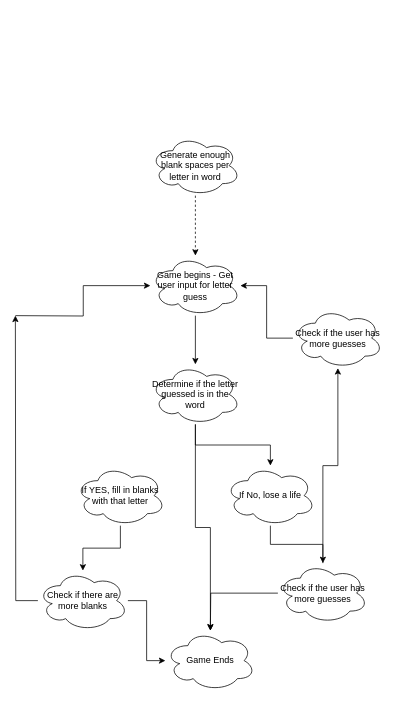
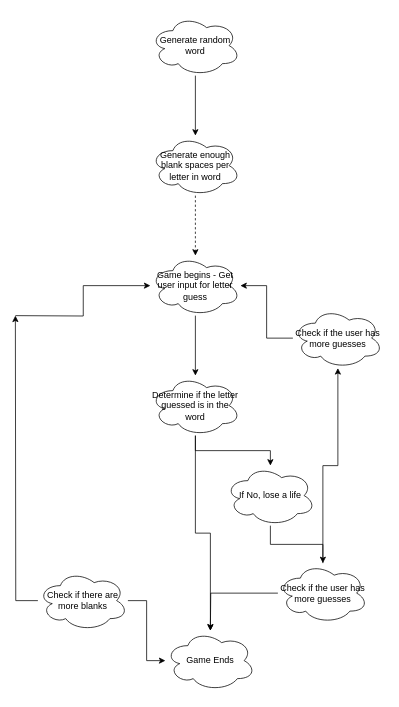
none -> (195, 45)
none -> (195, 102)
(195, 394) -> (195, 405)
(120, 495) -> none
(120, 538) -> none
